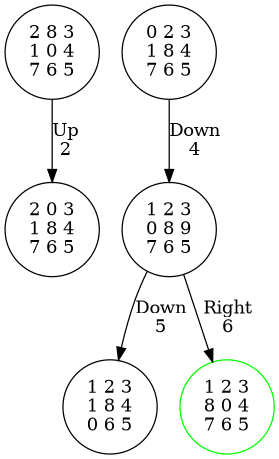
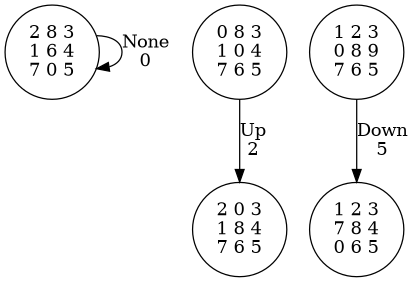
none -> (52, 52)
(52, 52) -> (240, 52)
(169, 52) -> none
(110, 407) -> (357, 230)
(227, 407) -> none
